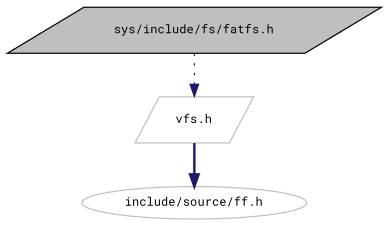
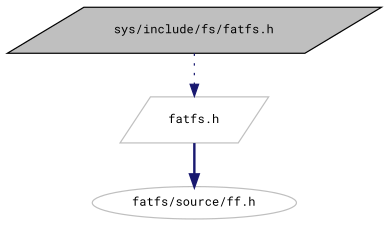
(194, 120) -> (194, 120)
(194, 203) -> (194, 203)
